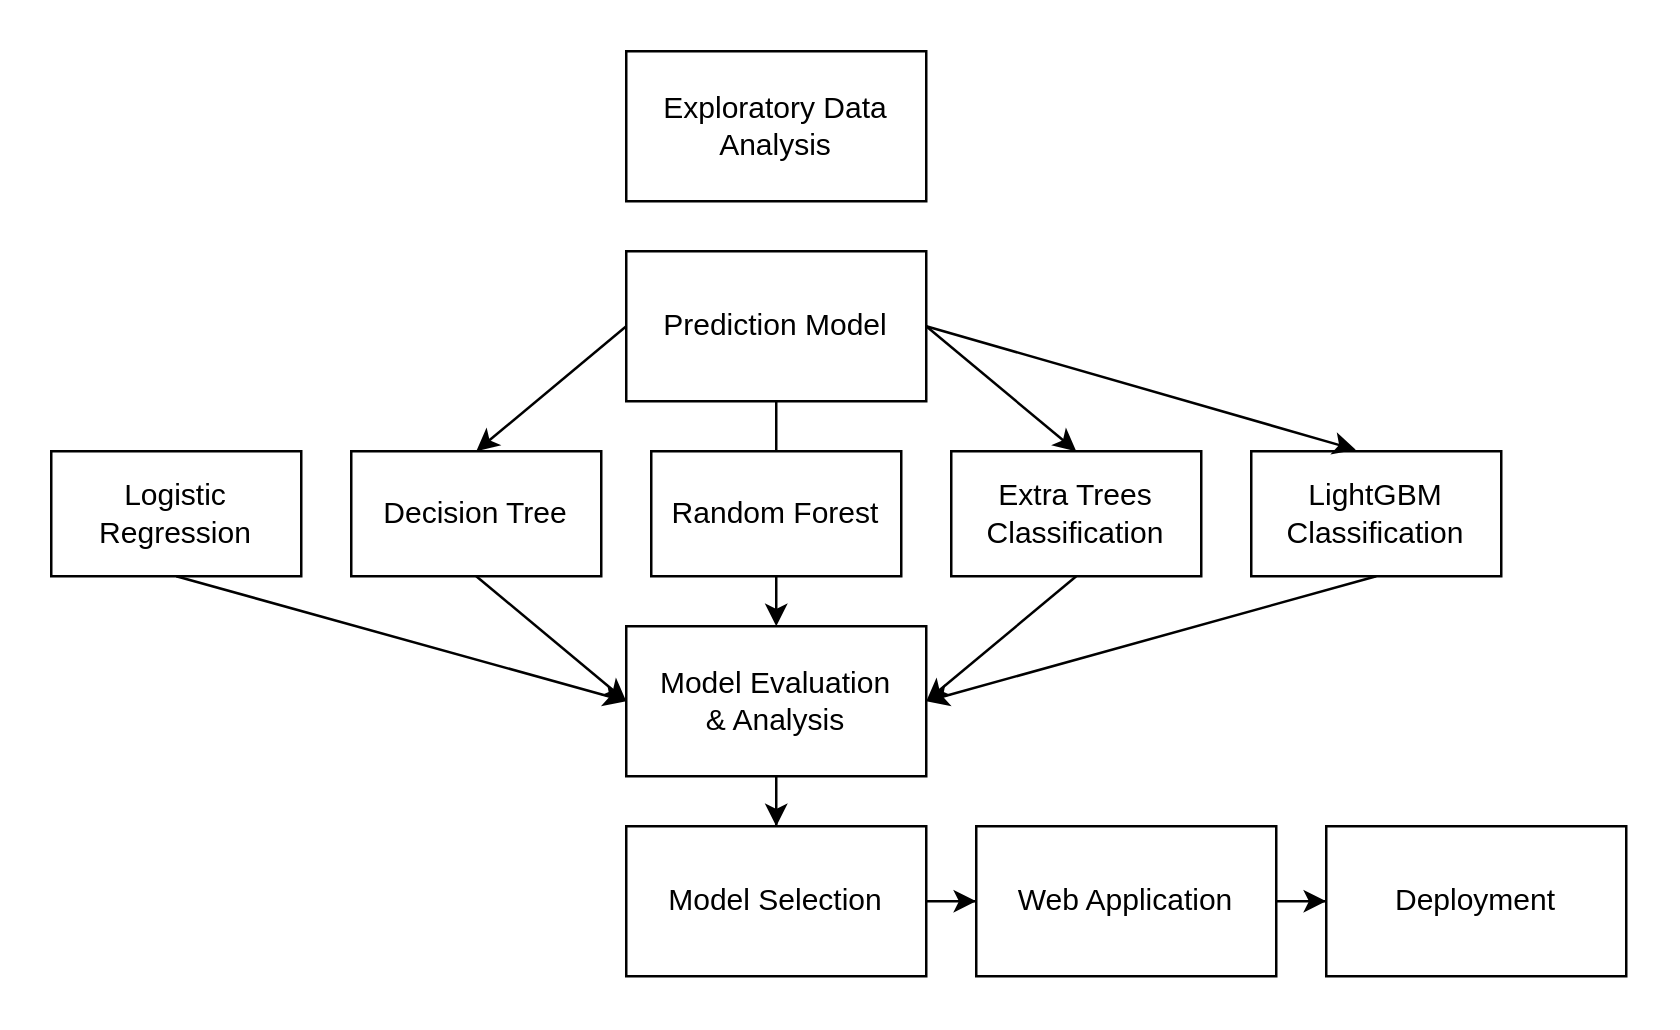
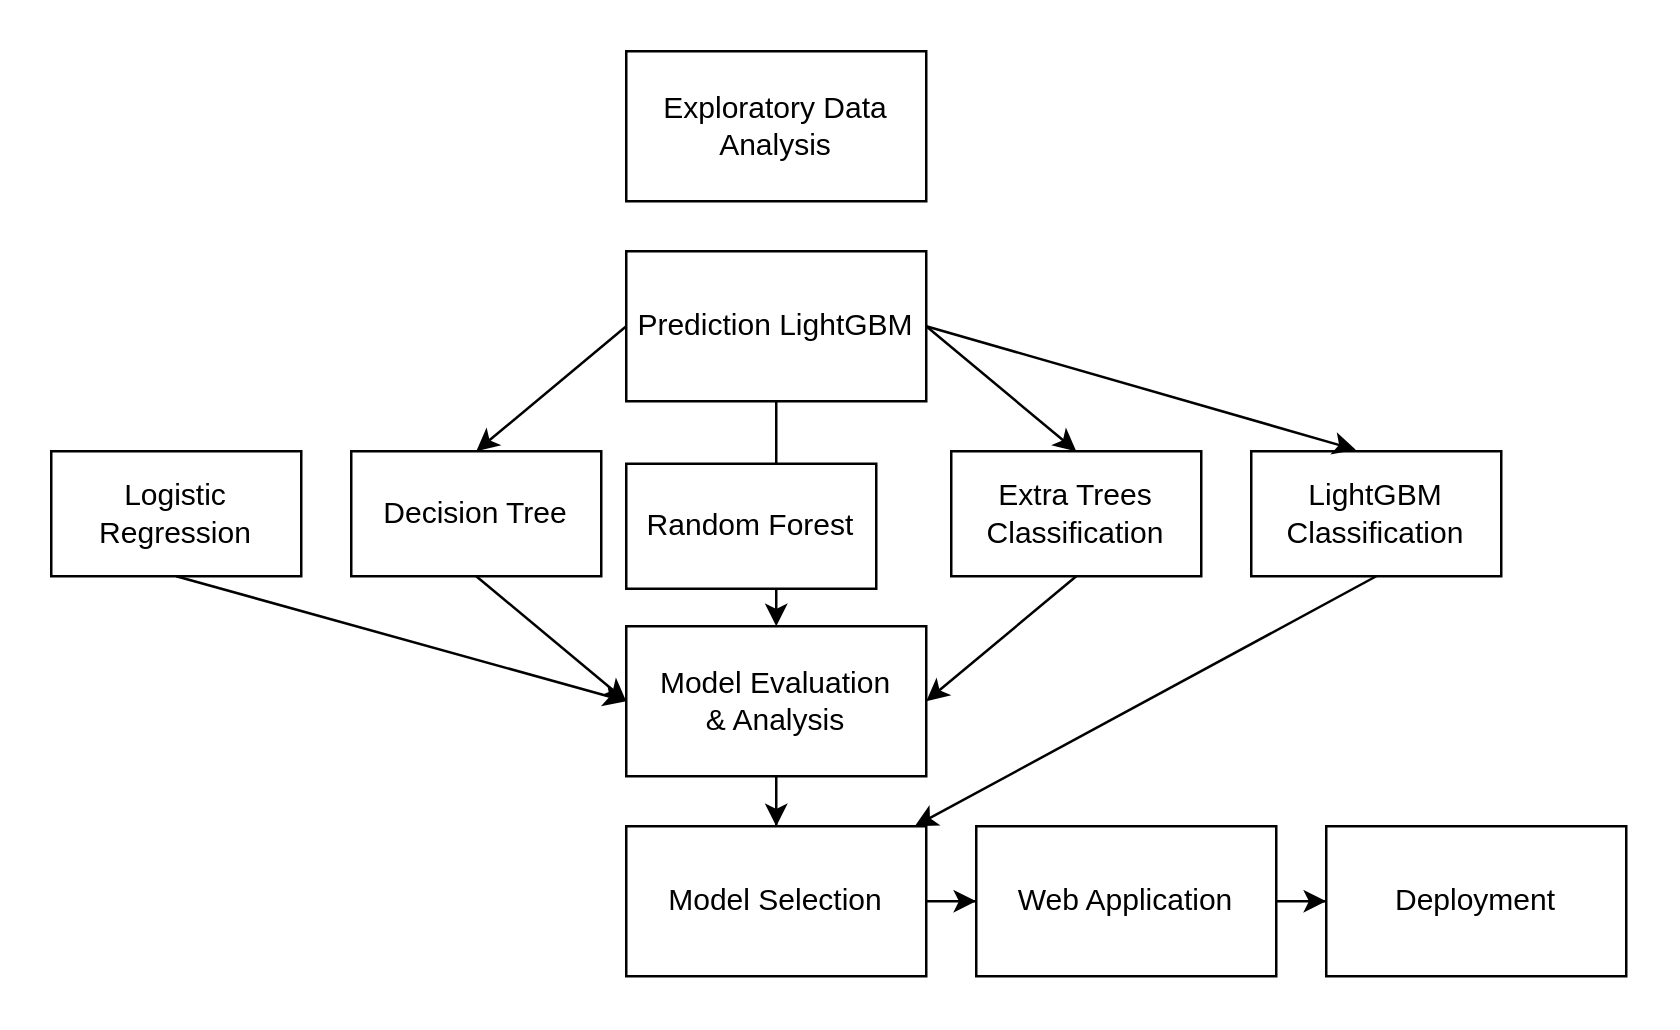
(776, 326) -> (776, 326)
(776, 514) -> (751, 526)
(1158, 637) -> (1152, 697)
